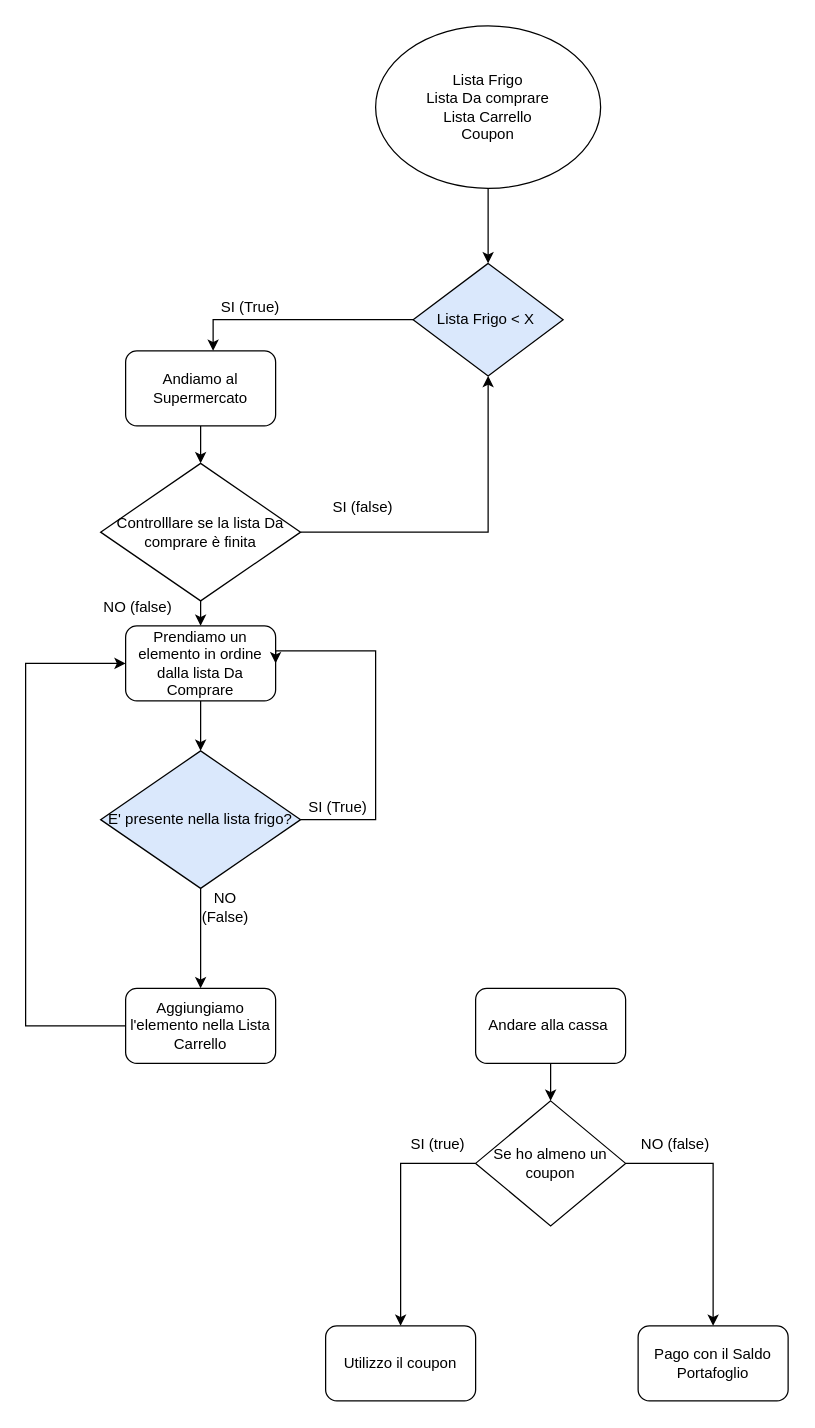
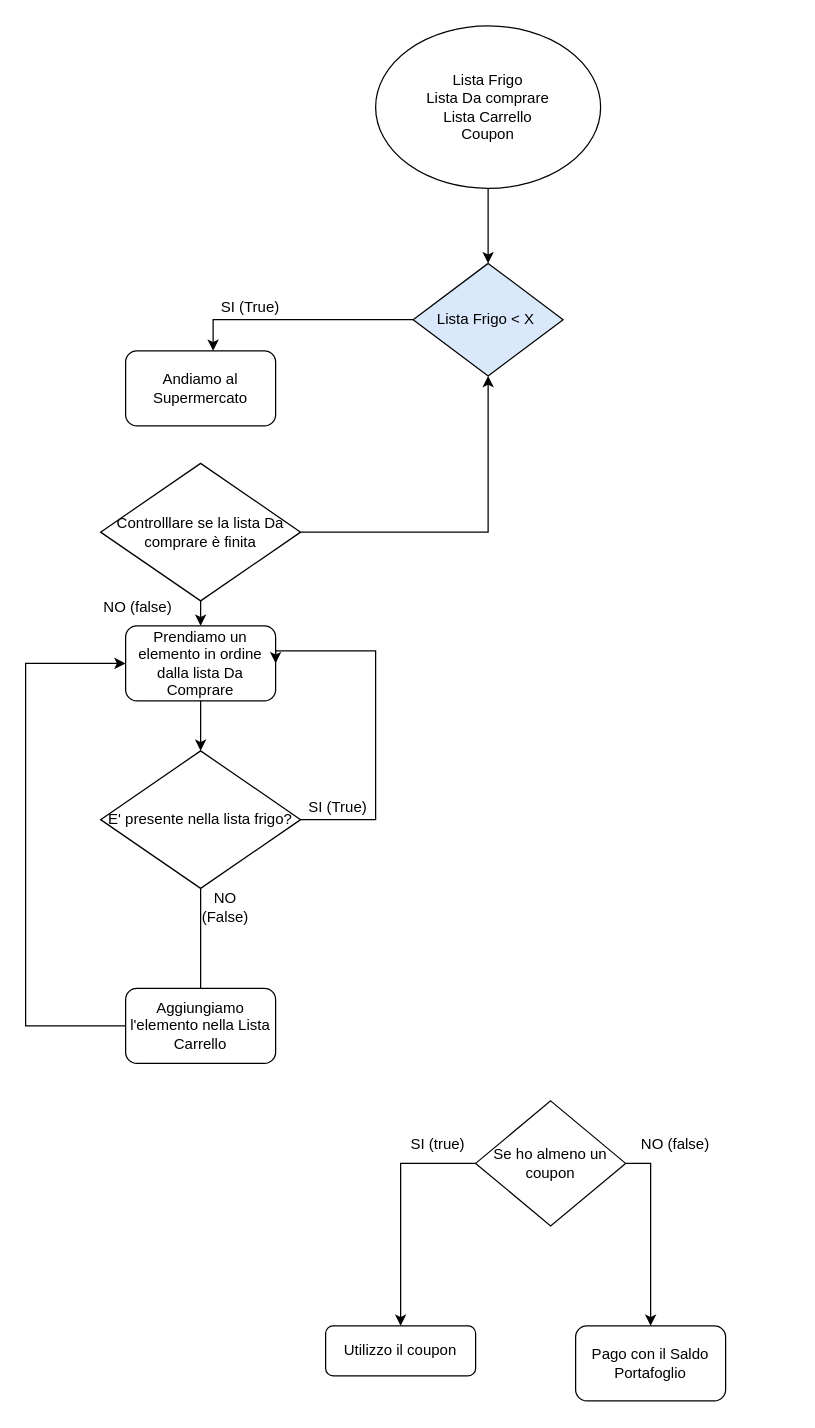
(201, 440) -> none
(363, 507) -> none
(201, 819) -> (201, 819)
(201, 978) -> (201, 981)
(551, 1026) -> none
(551, 1077) -> none
(401, 1363) -> (401, 1351)
(713, 1363) -> (651, 1363)
